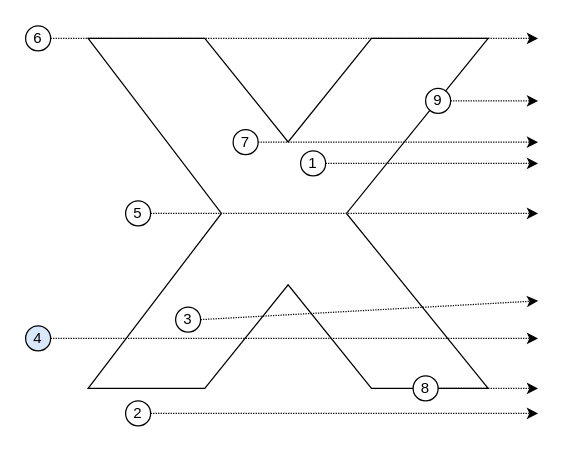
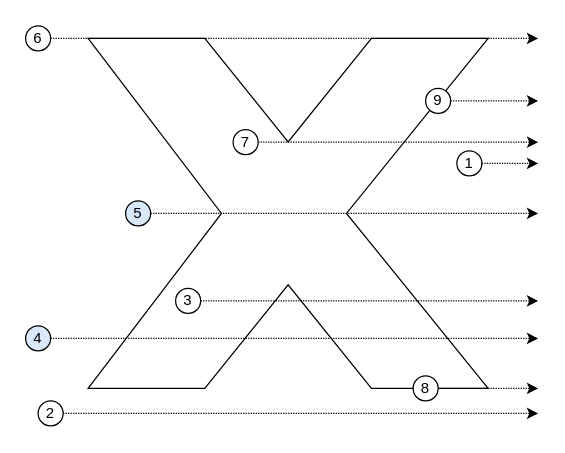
(313, 163) -> (469, 163)
(138, 213) -> (138, 213)
(188, 319) -> (188, 301)
(138, 413) -> (51, 413)
